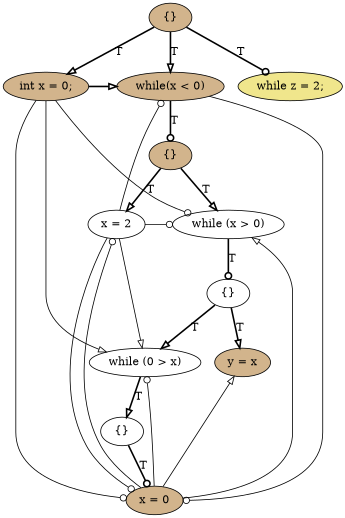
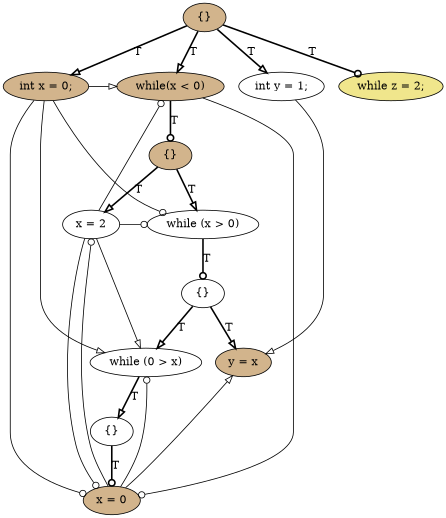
(99, 86) -> (99, 86)
none -> (281, 86)
(293, 401) -> none
